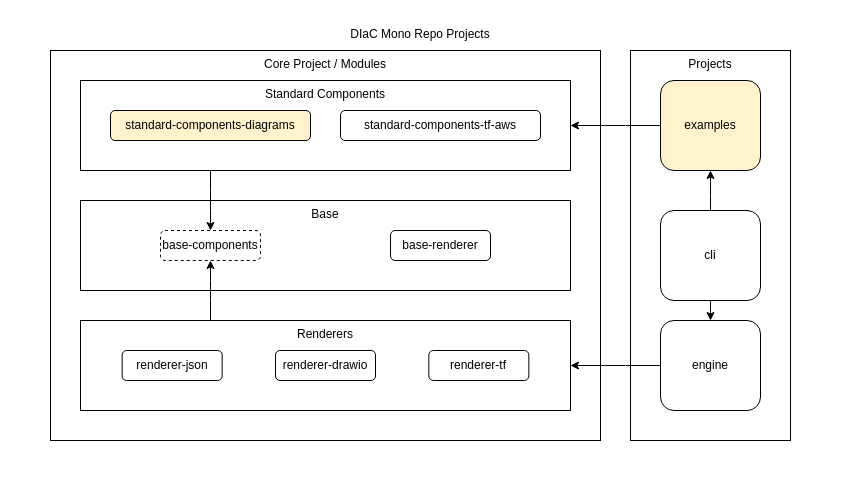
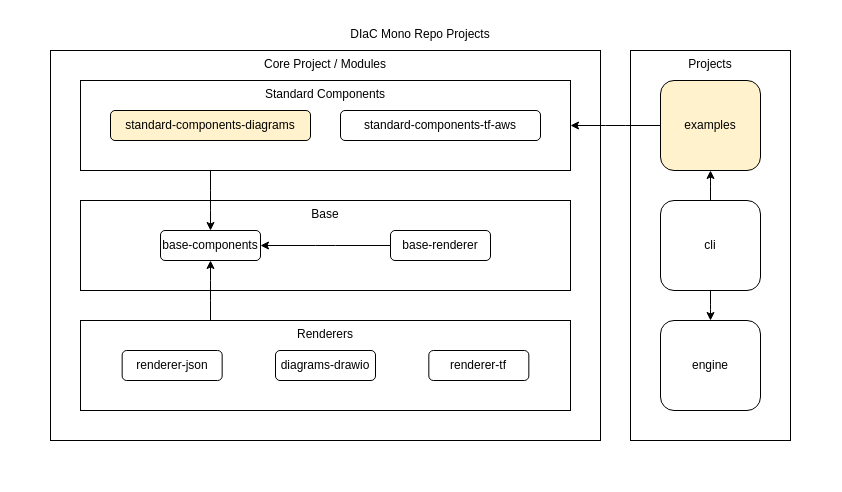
(211, 246) -> (211, 246)
none -> (330, 246)
(711, 256) -> (711, 246)
(326, 366) -> (326, 366)
(620, 366) -> none
